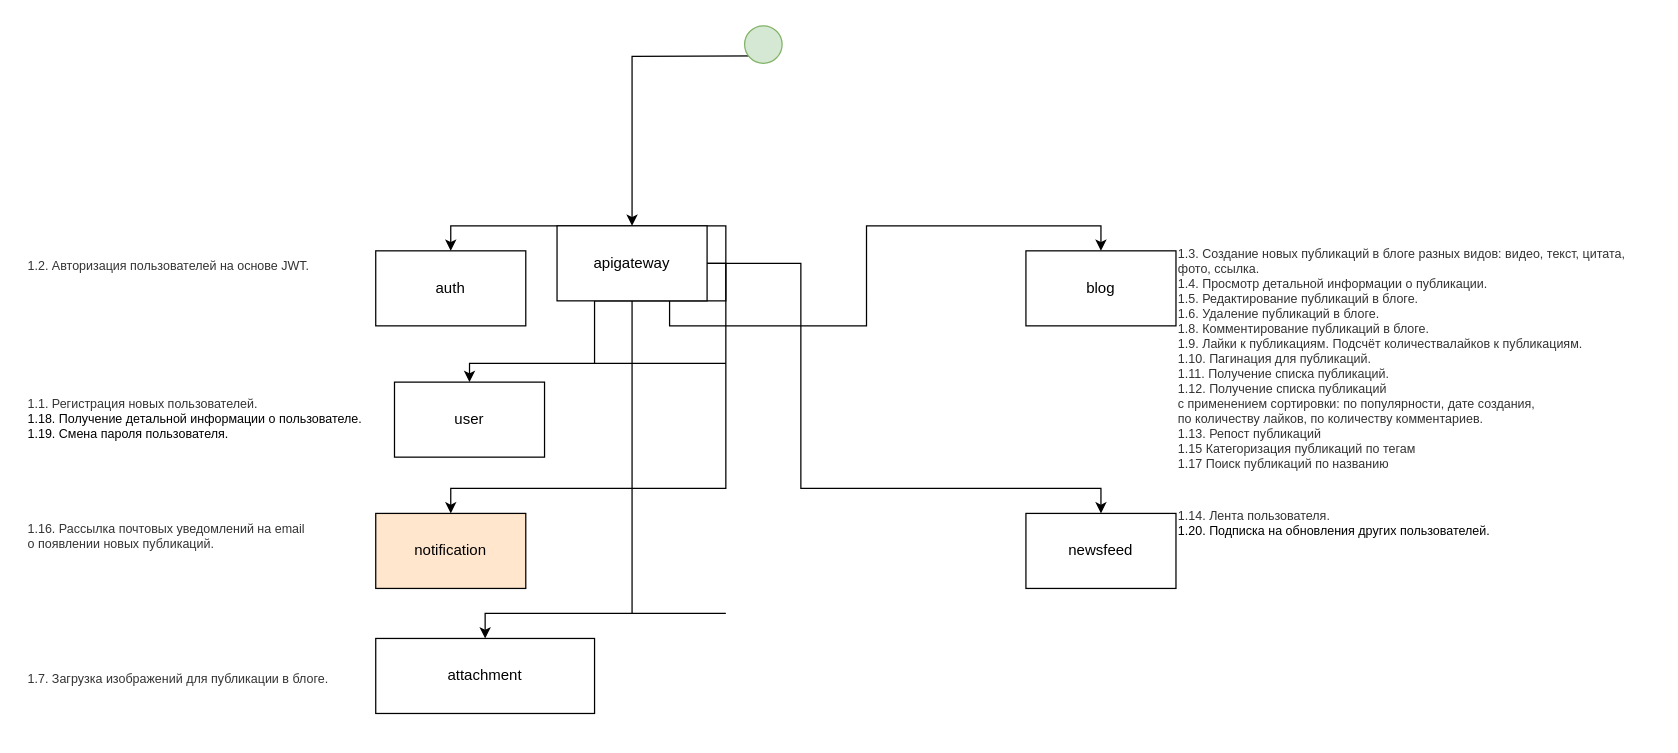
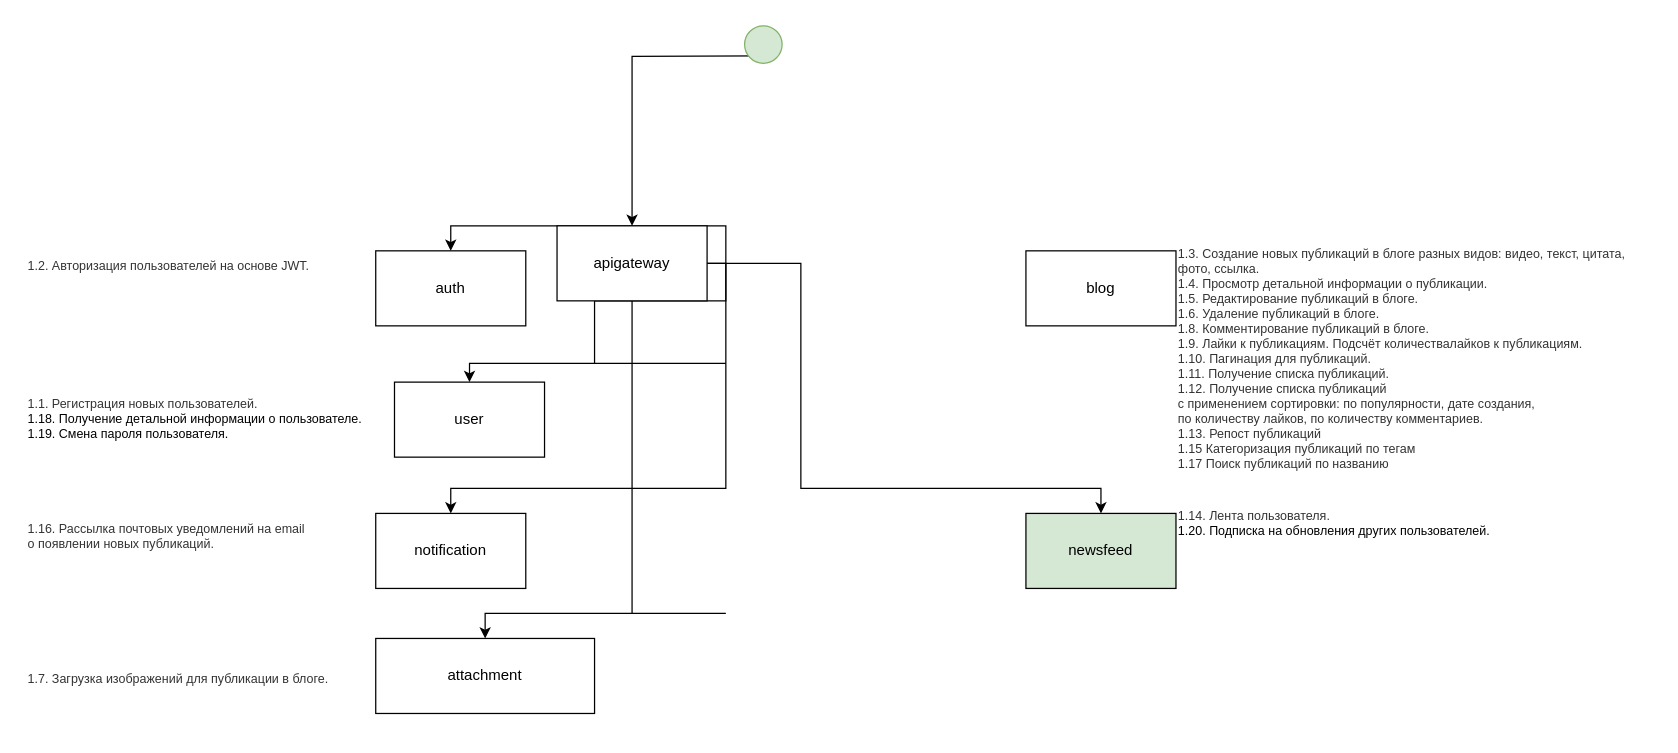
(866, 260) -> none
(451, 551) -> (451, 551)
(1101, 551) -> (1101, 551)
